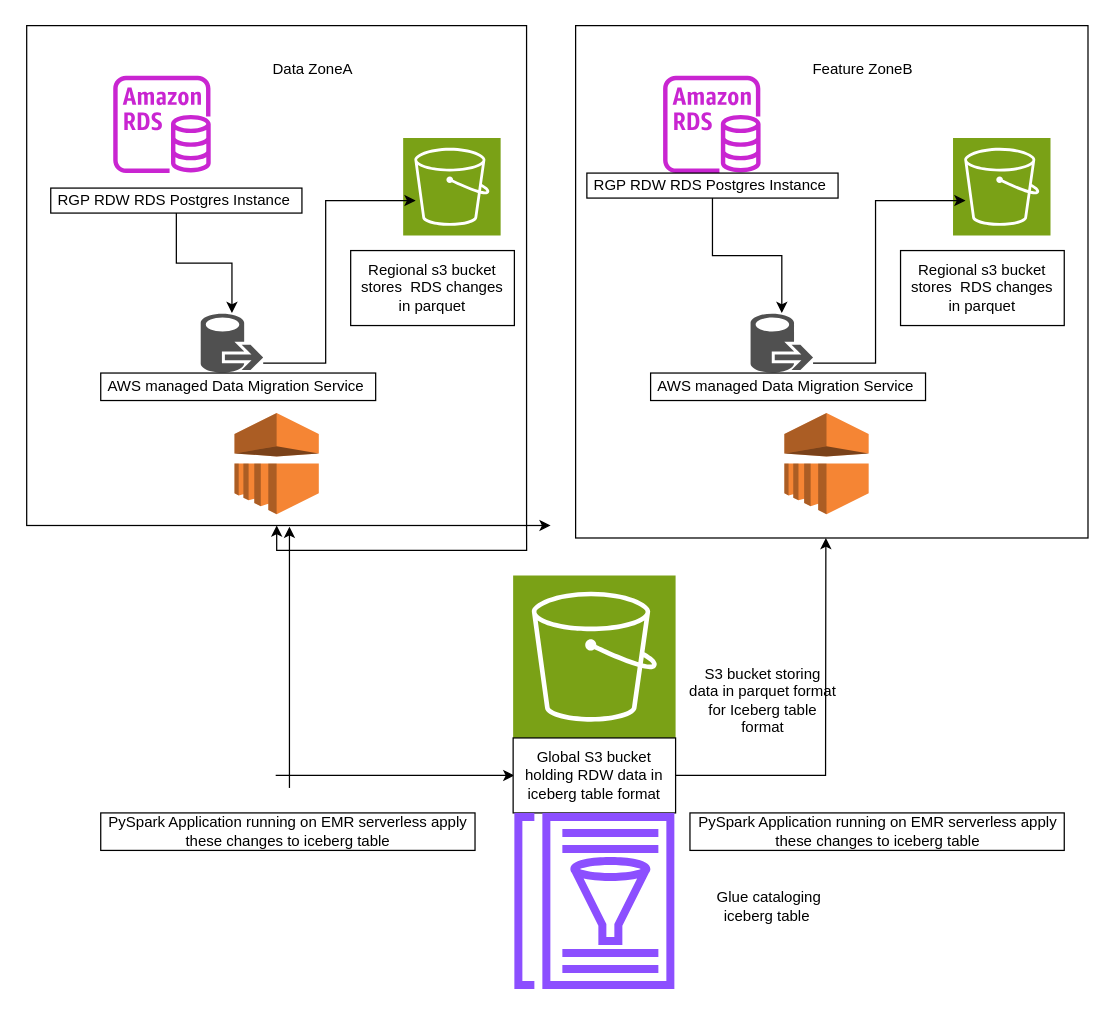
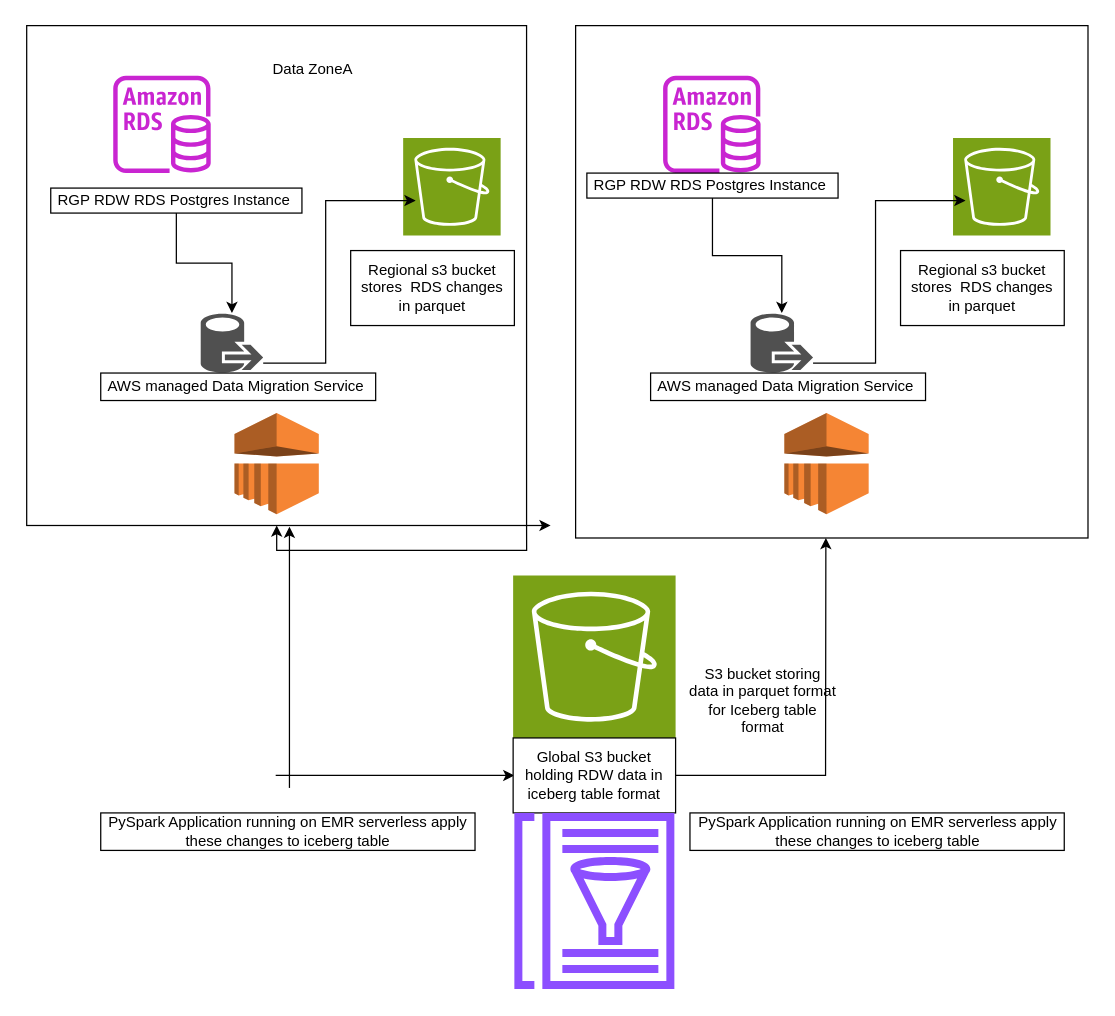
(863, 69) -> none
(769, 907) -> none
